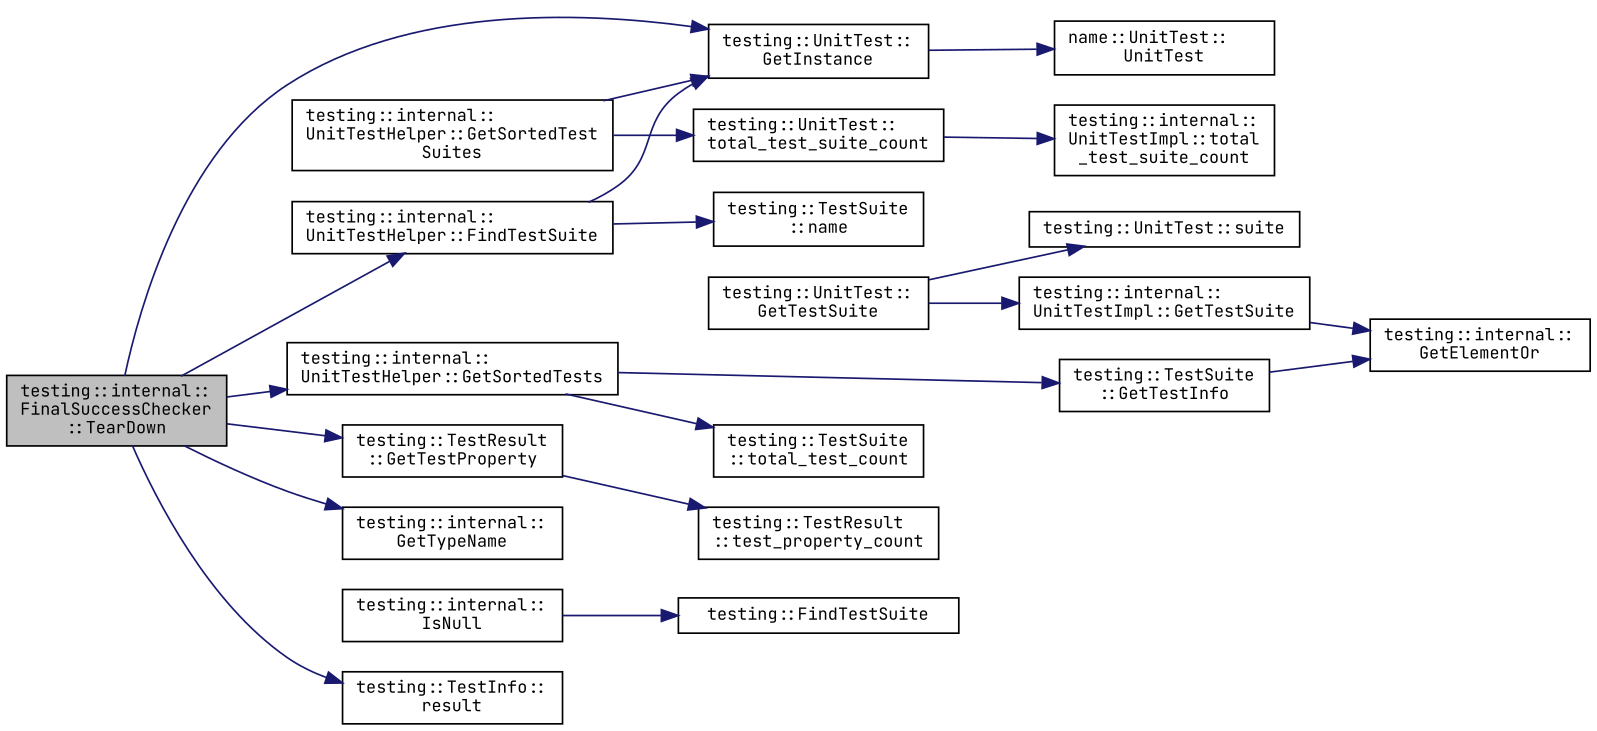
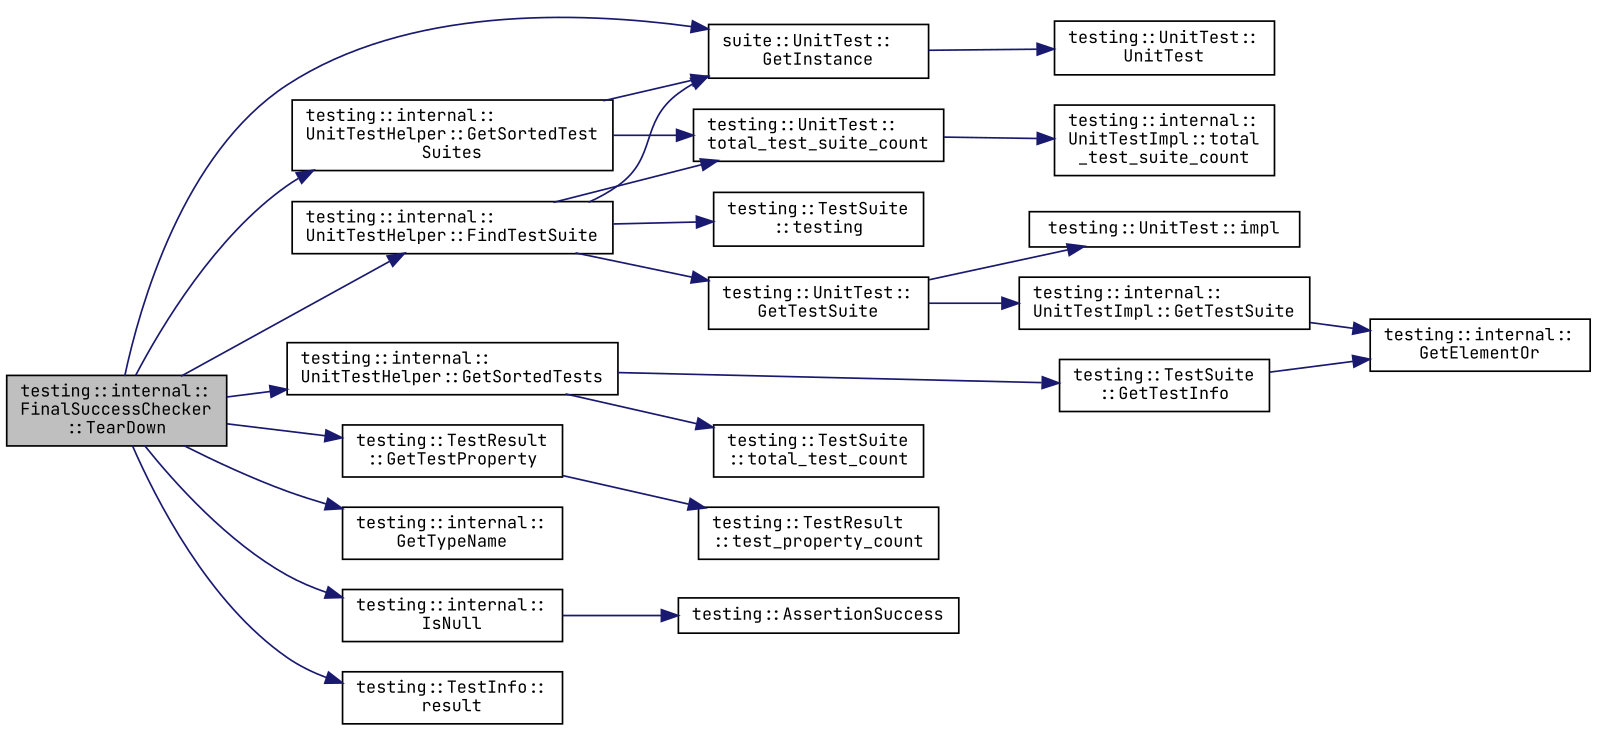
(1165, 48) -> (1165, 48)
(819, 51) -> (819, 51)
none -> (638, 181)
(819, 219) -> (819, 219)
(1165, 229) -> (1165, 229)
none -> (634, 265)
none -> (205, 267)
none -> (226, 531)
(819, 616) -> (819, 616)
